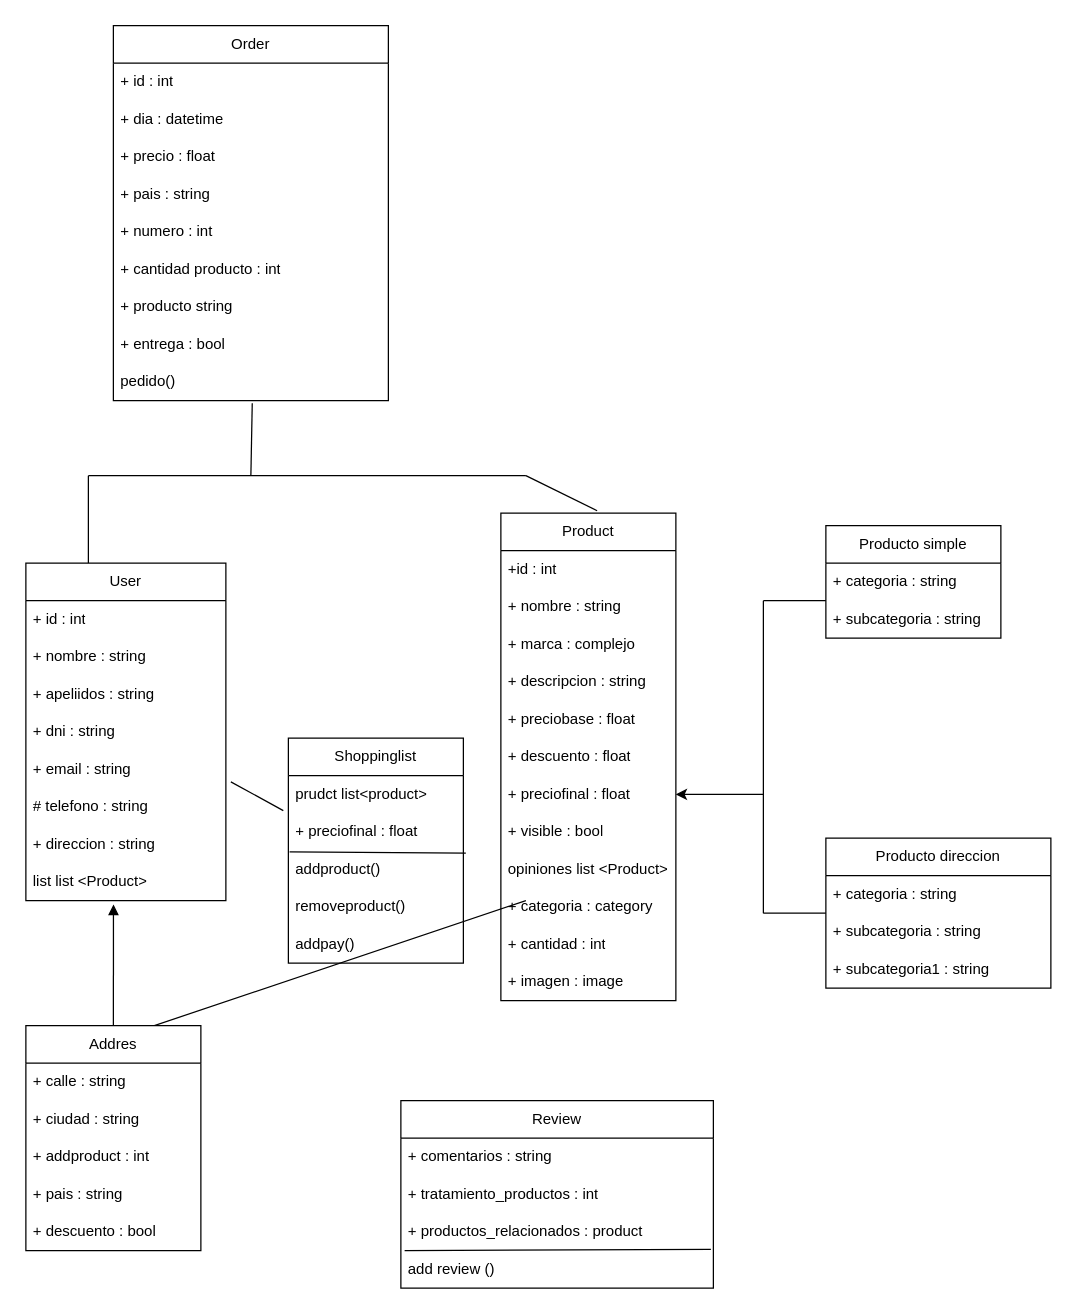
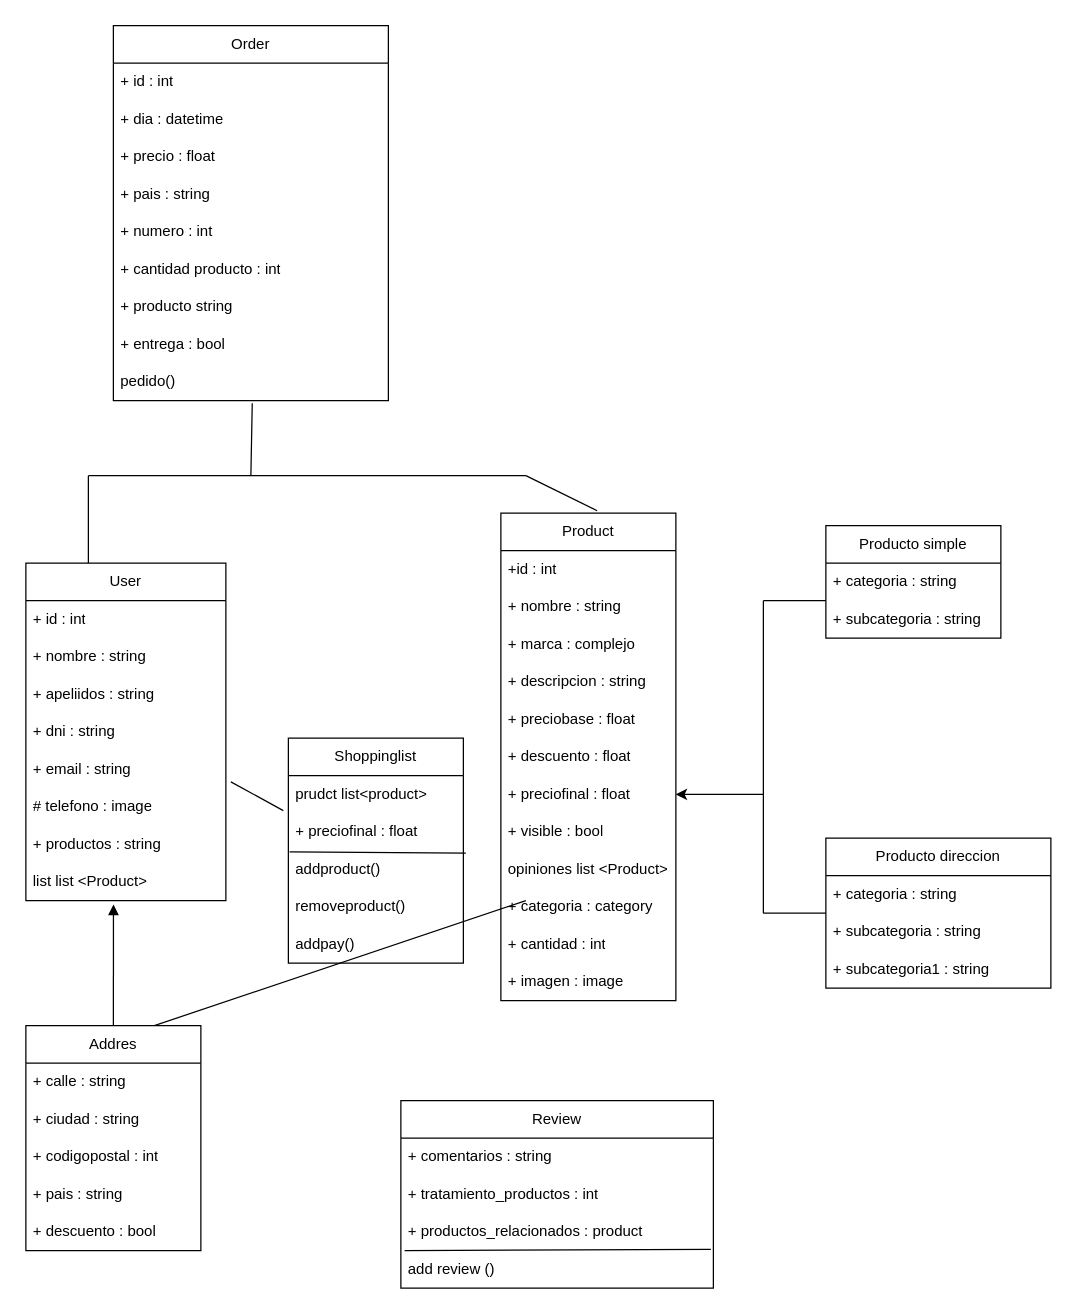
(101, 807) -> (97, 807)
(103, 844) -> (107, 844)
(99, 1157) -> (103, 1157)
